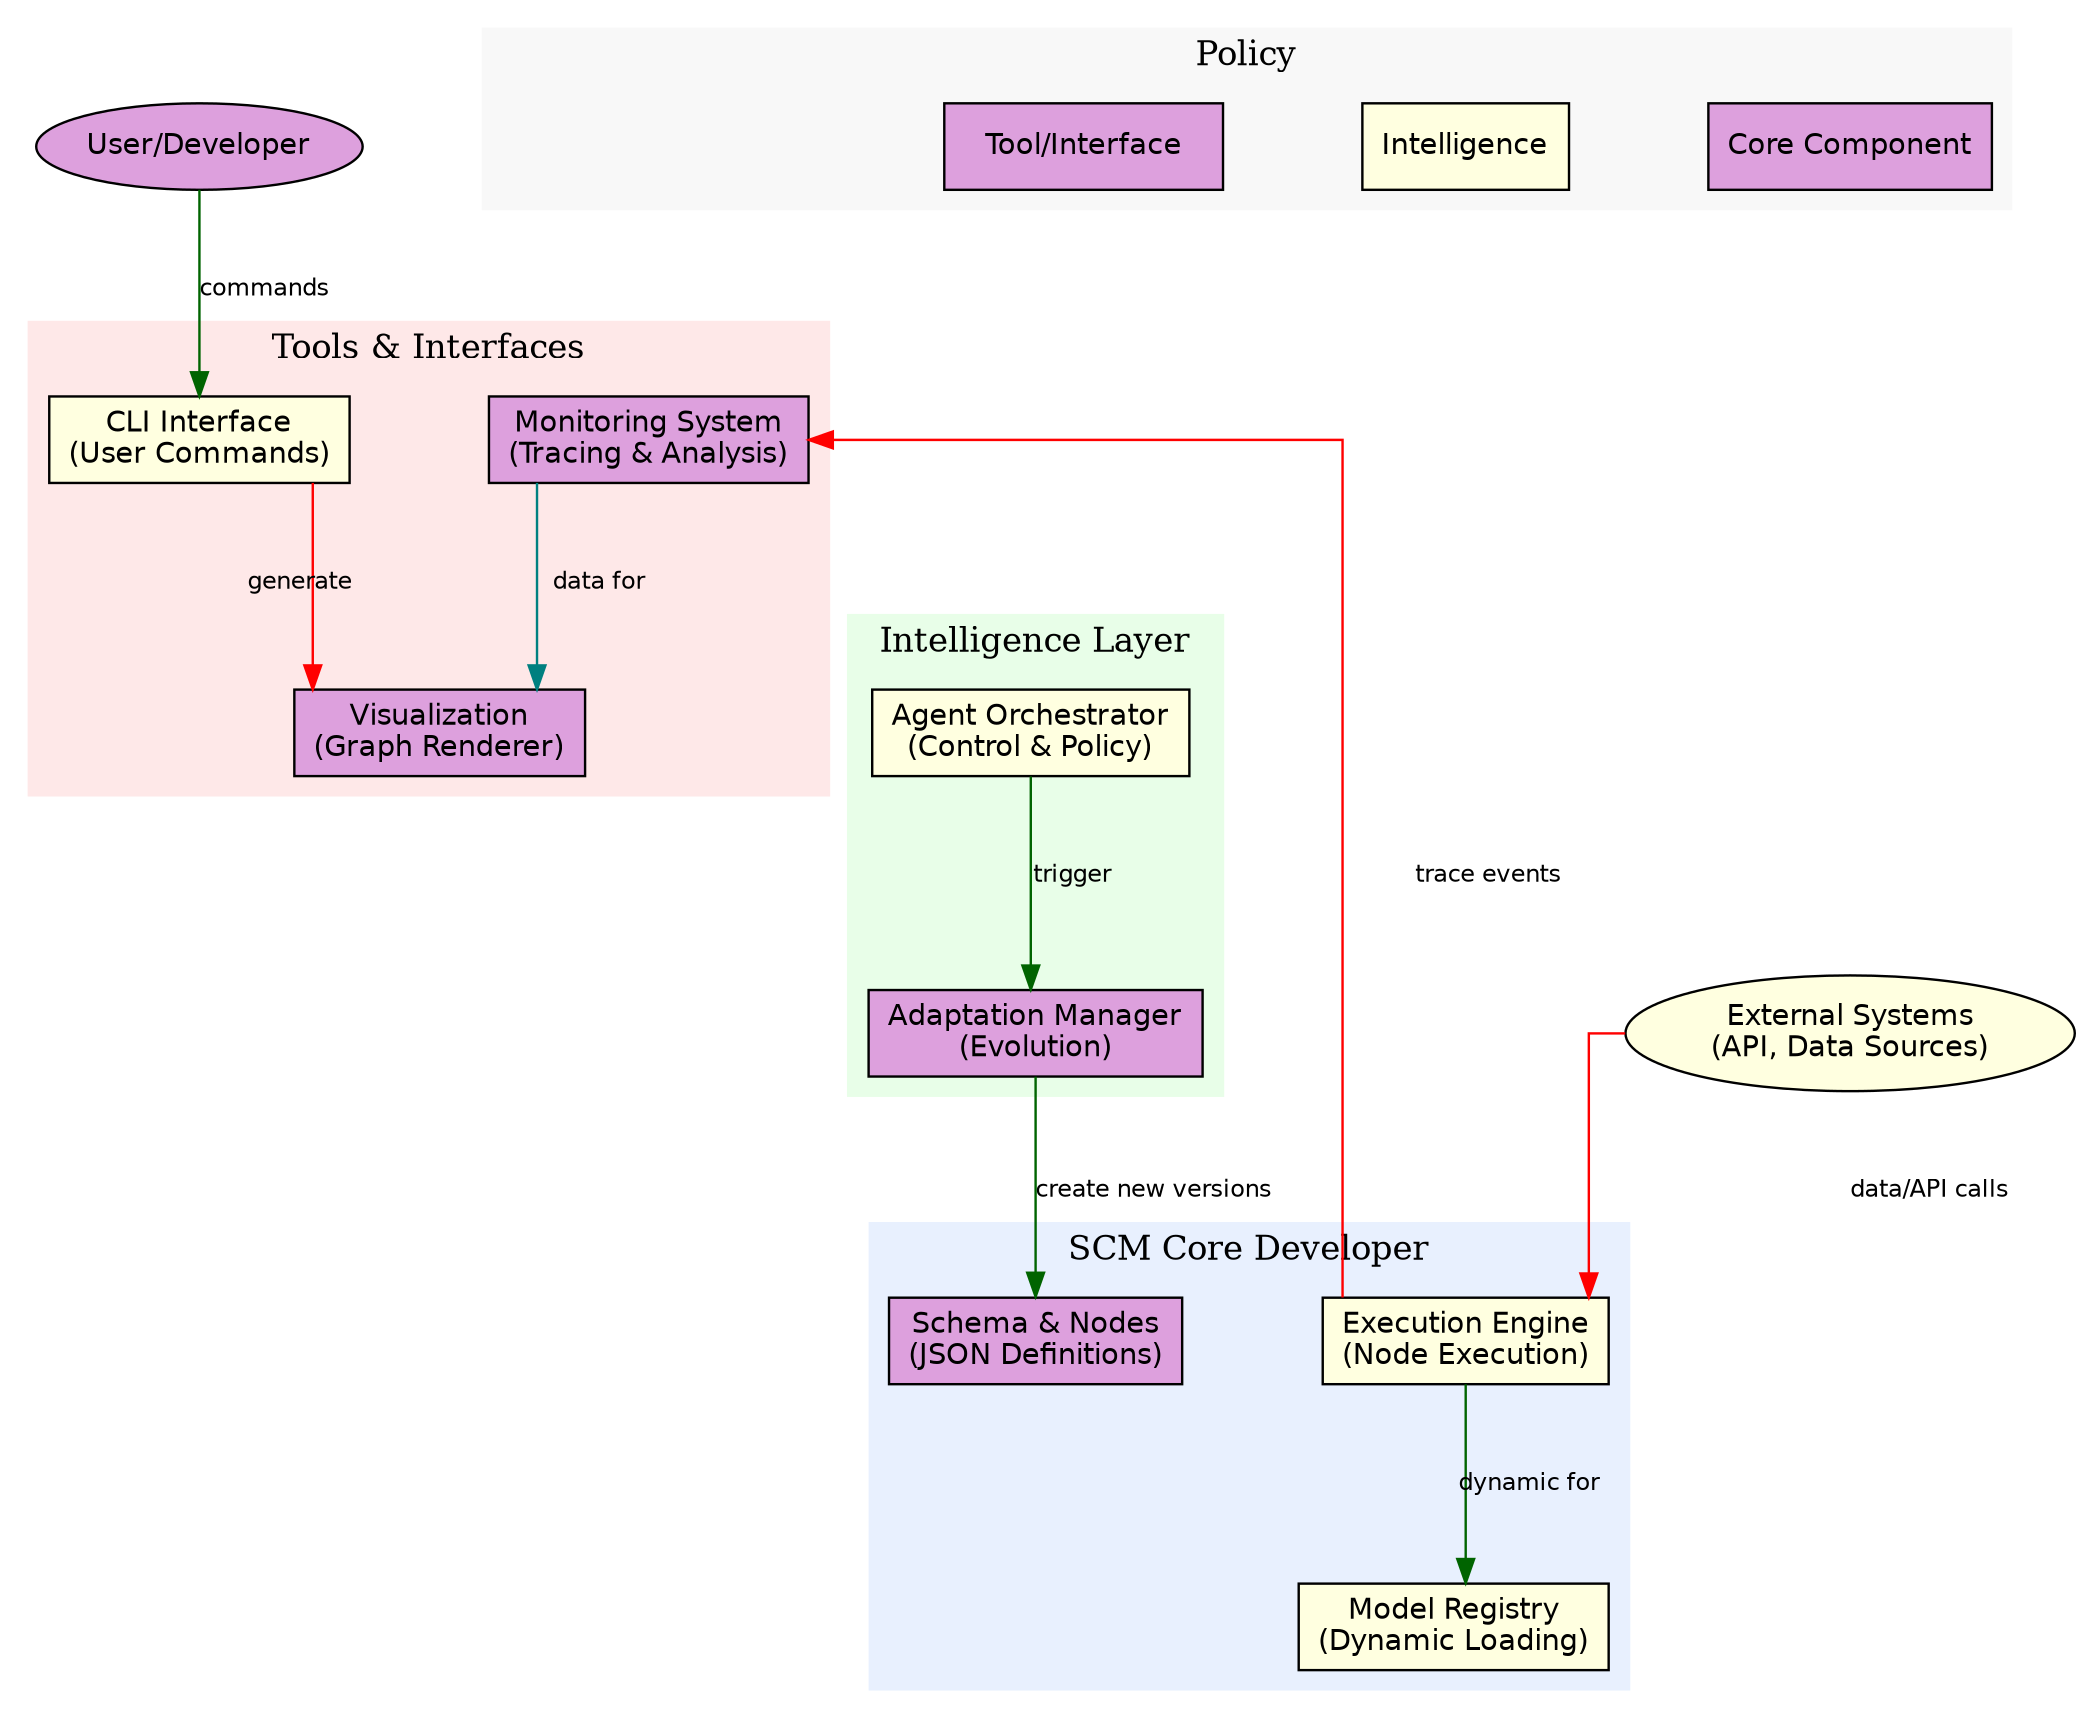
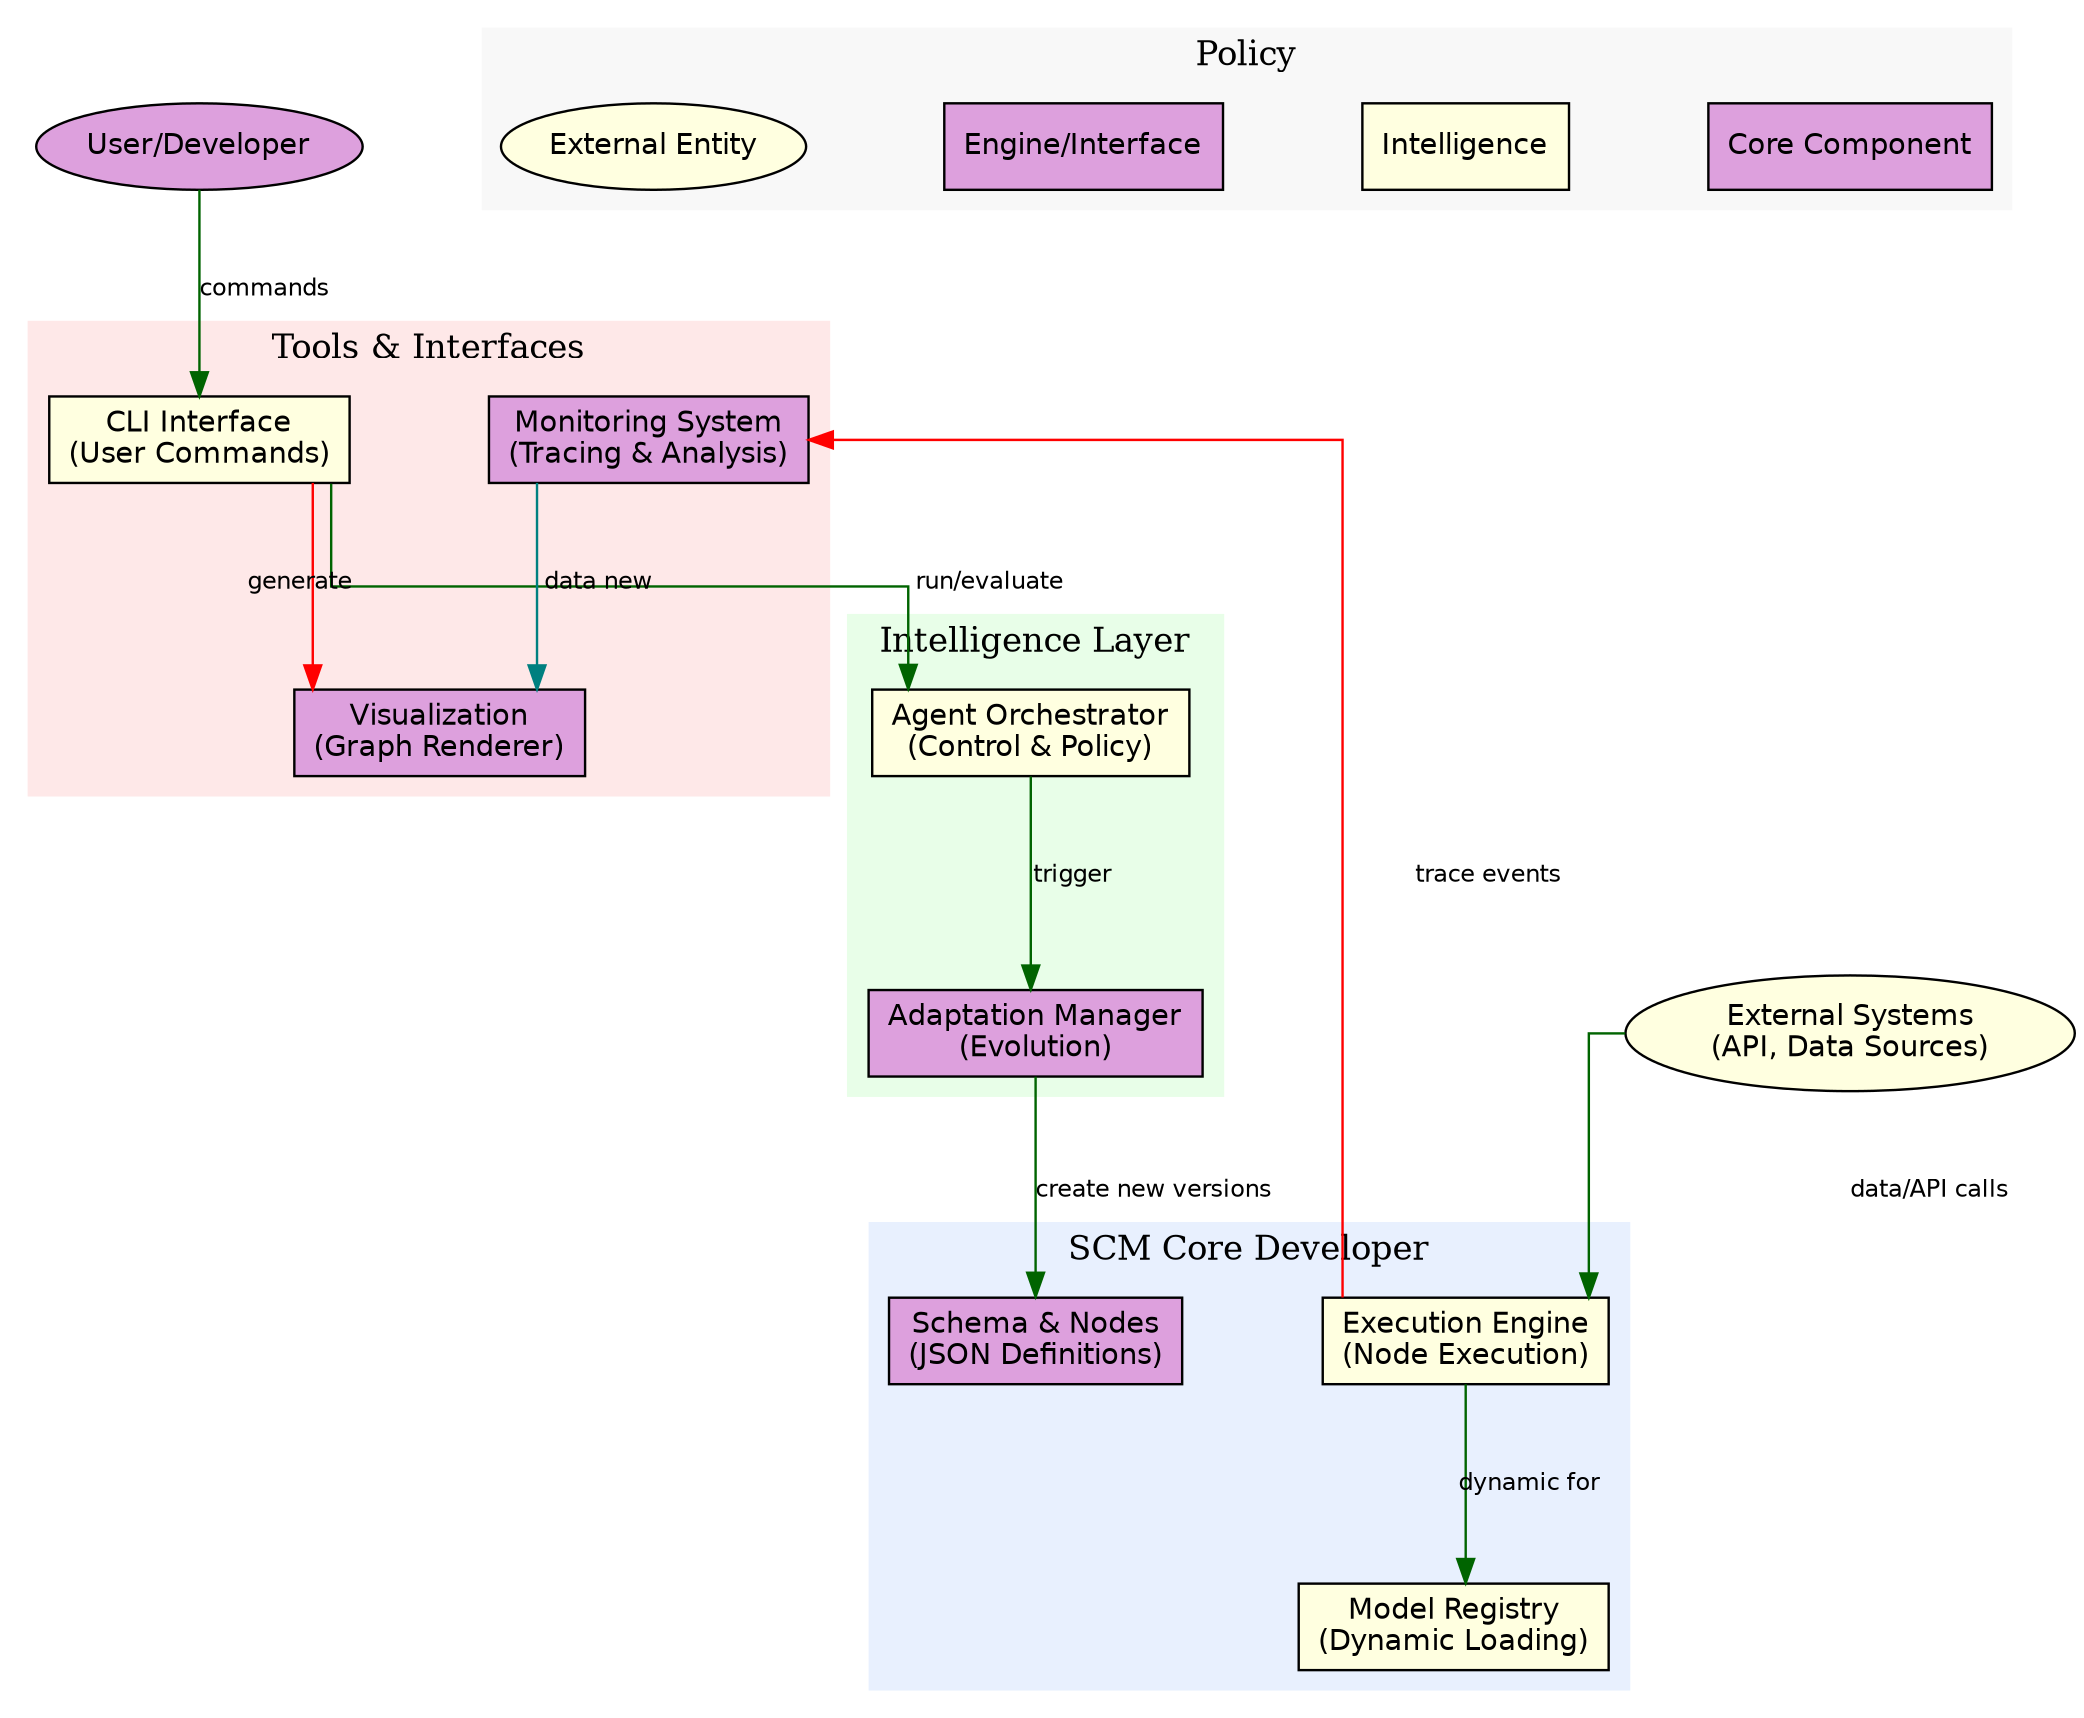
none -> (654, 147)
(1084, 147) -> (1084, 147)
(599, 583) -> (599, 583)
none -> (608, 586)
(1589, 1135) -> (1589, 1135)
